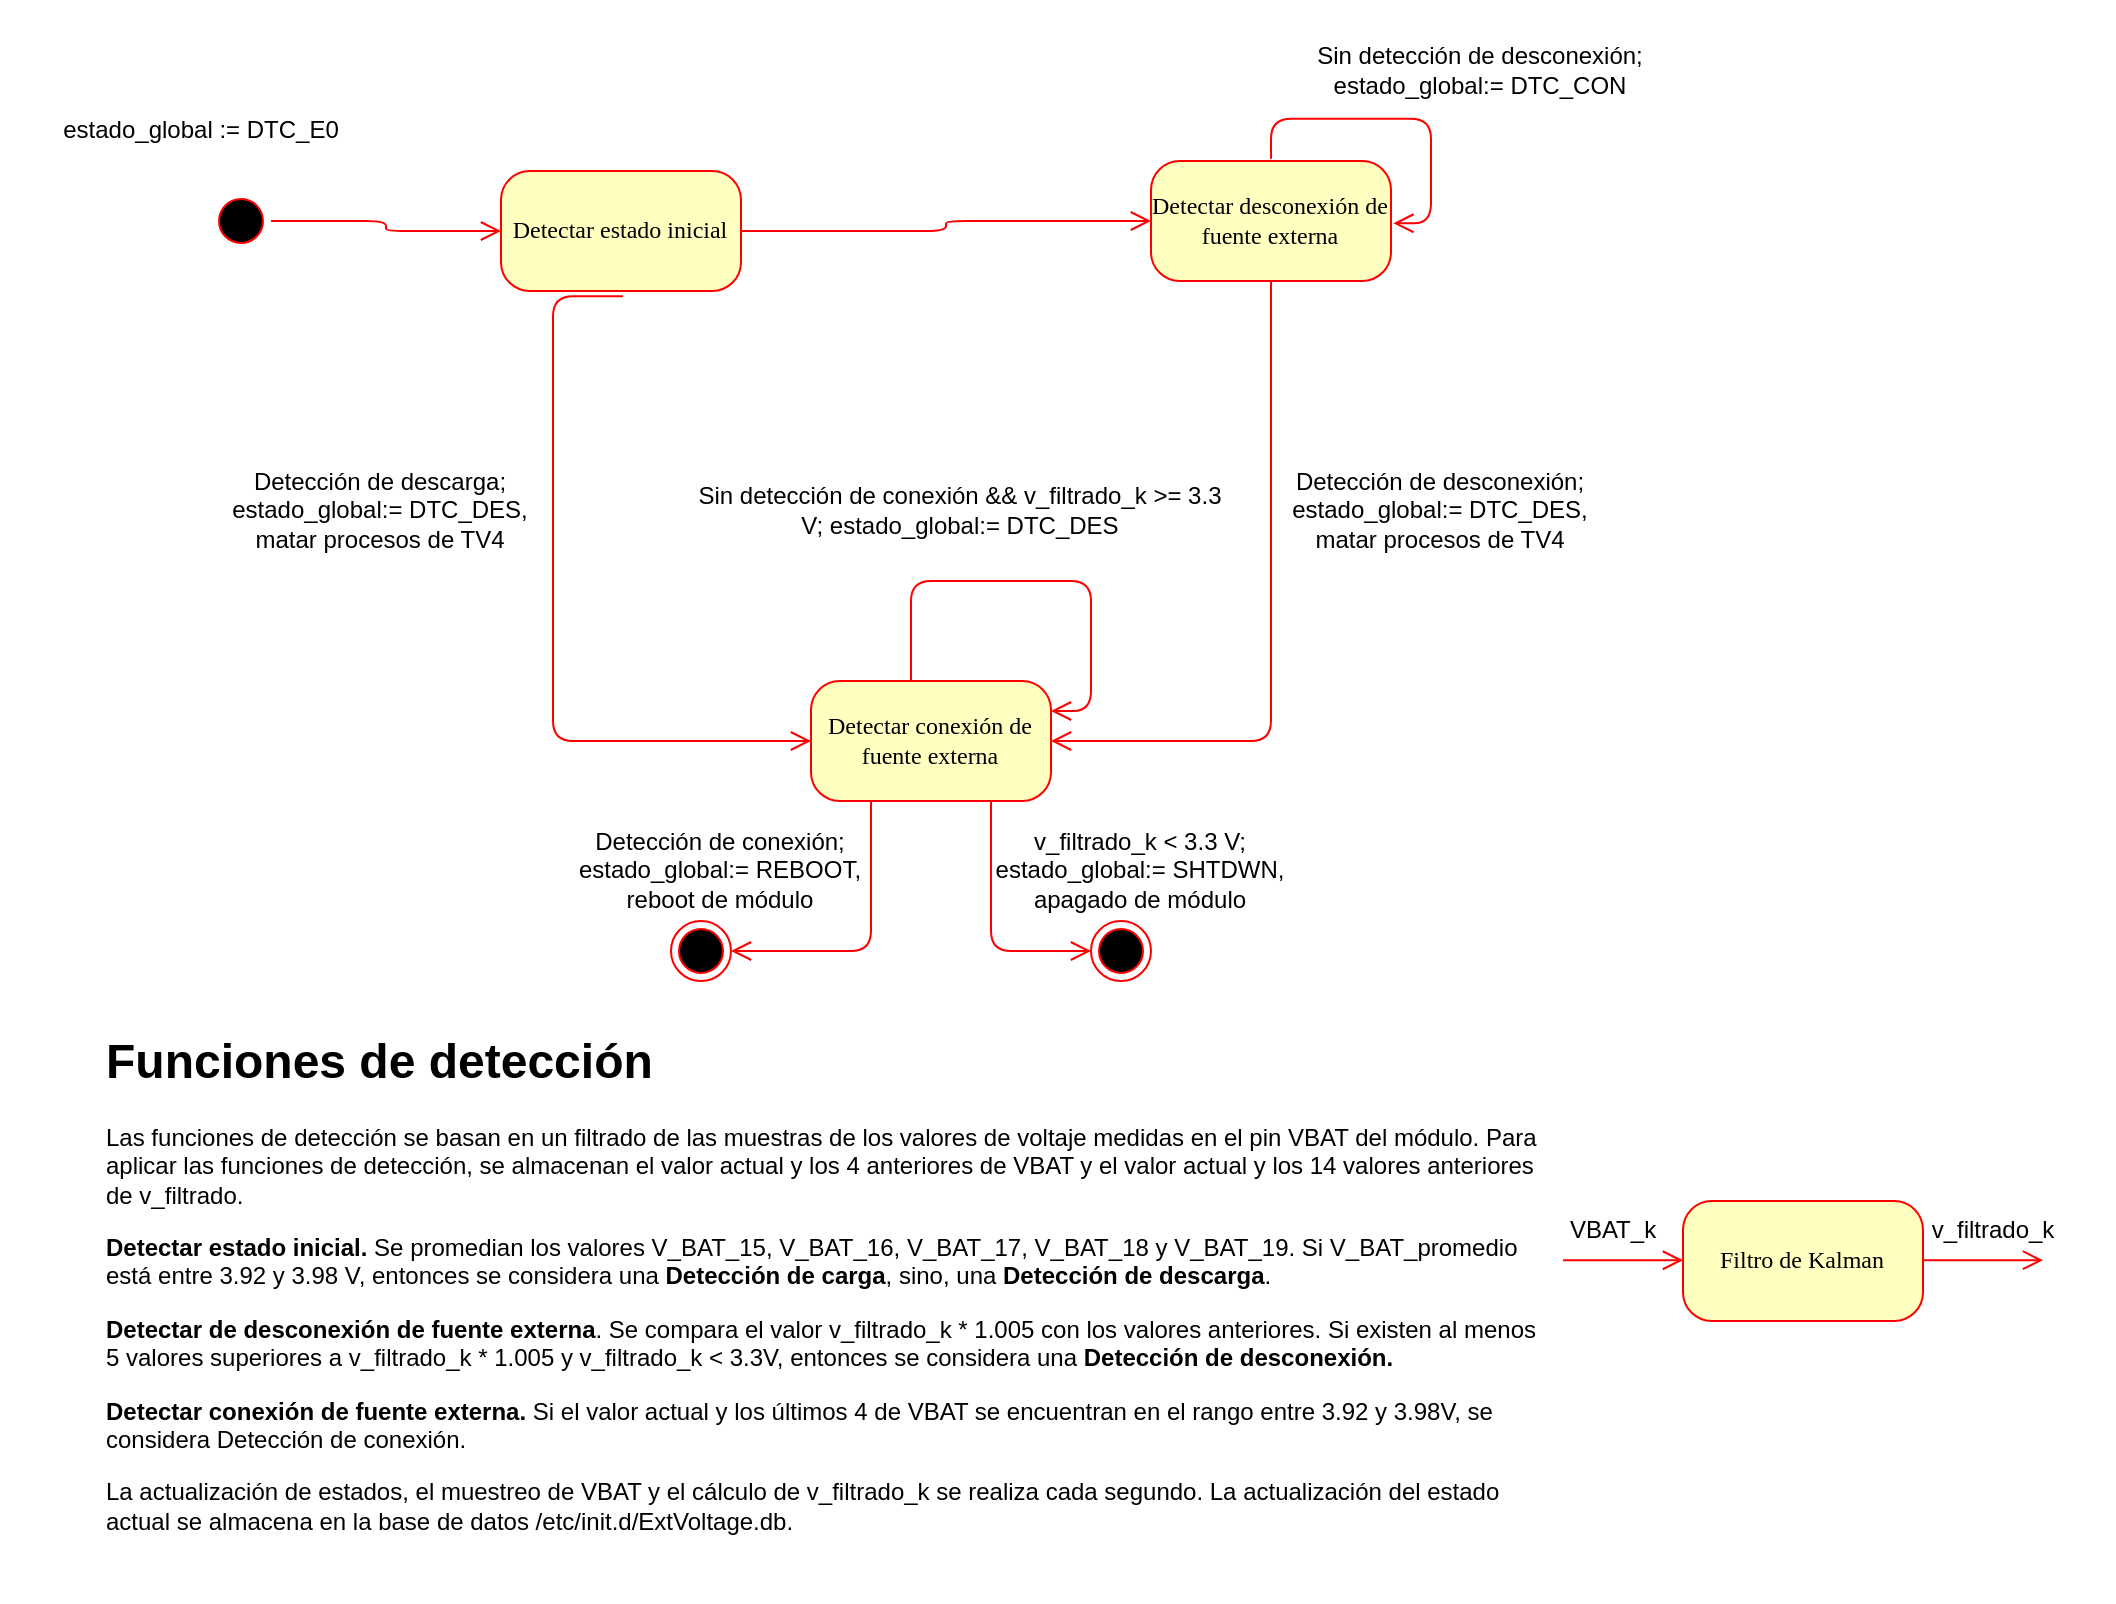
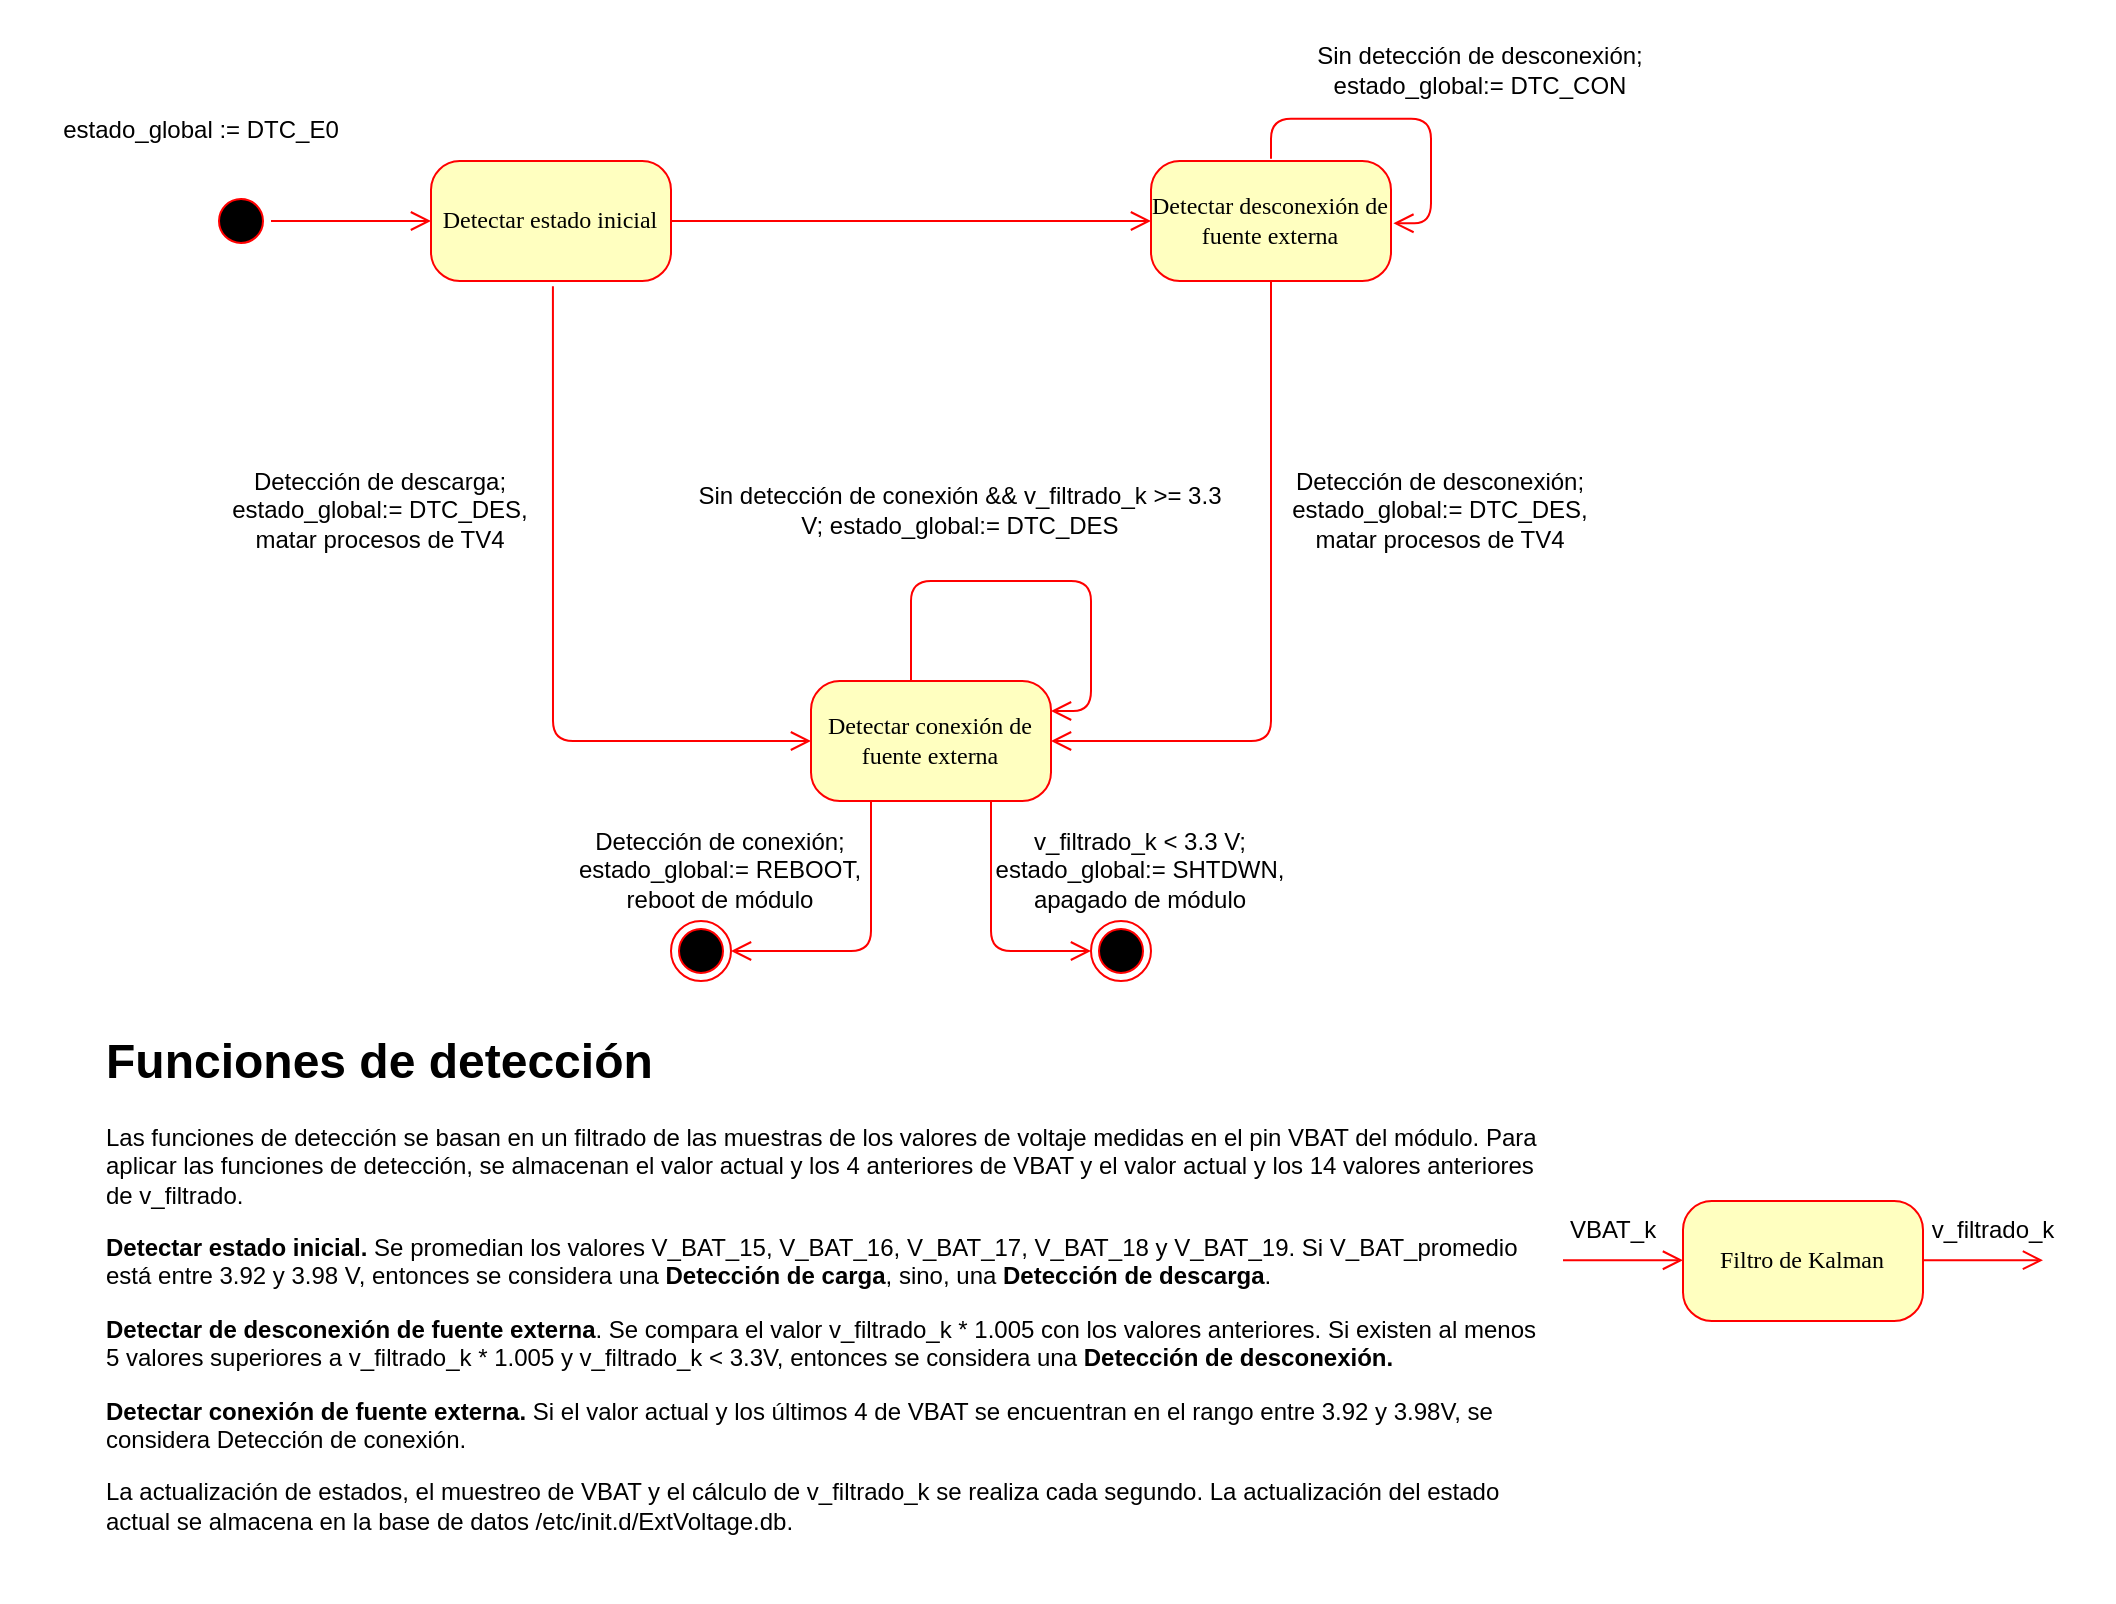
(621, 231) -> (551, 221)
